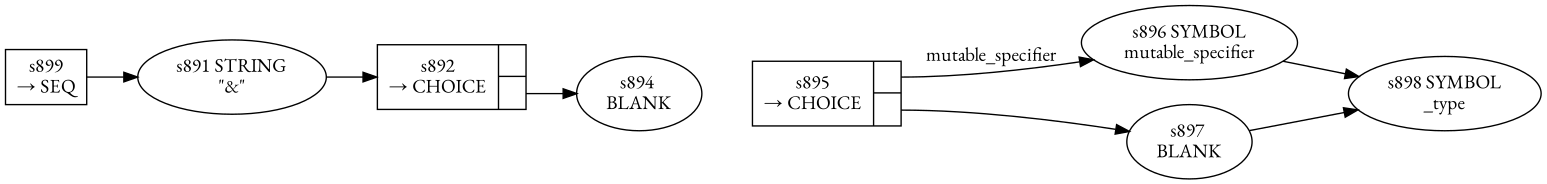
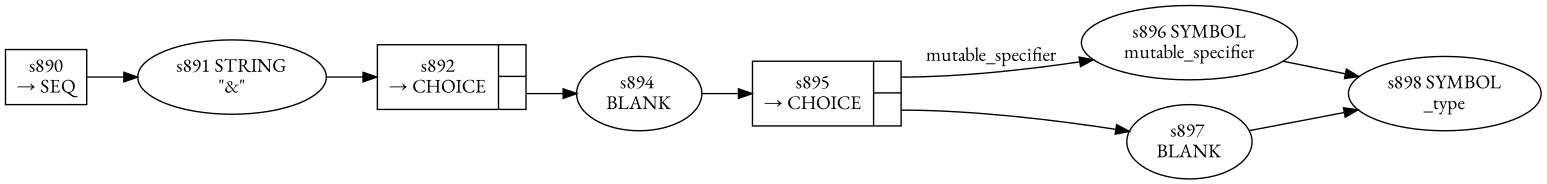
(46, 77) -> (46, 77)
none -> (720, 94)
